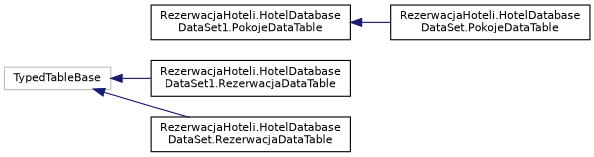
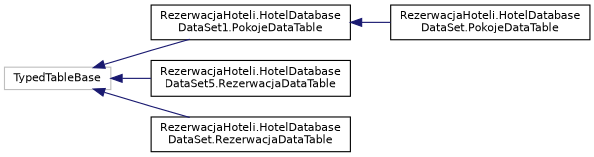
none -> (147, 52)
(251, 78) -> (251, 78)
